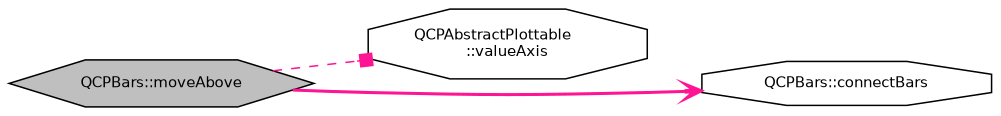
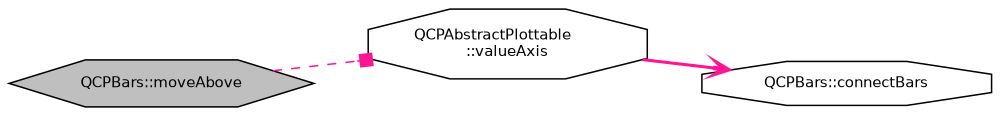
(489, 95) -> (678, 64)
